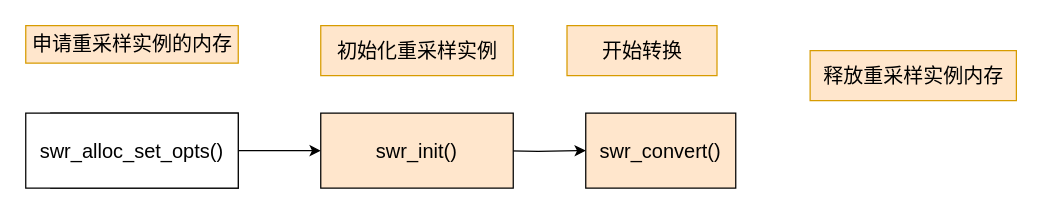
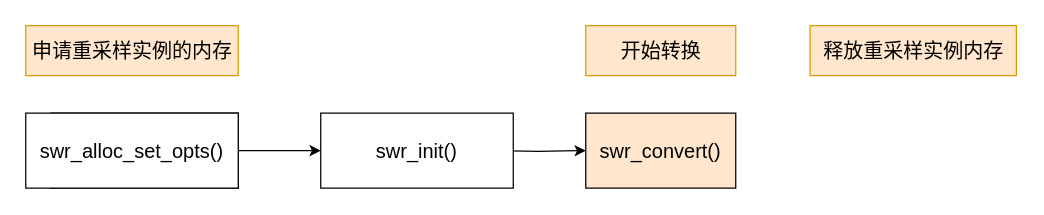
(132, 44) -> (132, 51)
(417, 51) -> none
(642, 51) -> (661, 51)
(913, 76) -> (913, 51)
(417, 151) -> (417, 151)
